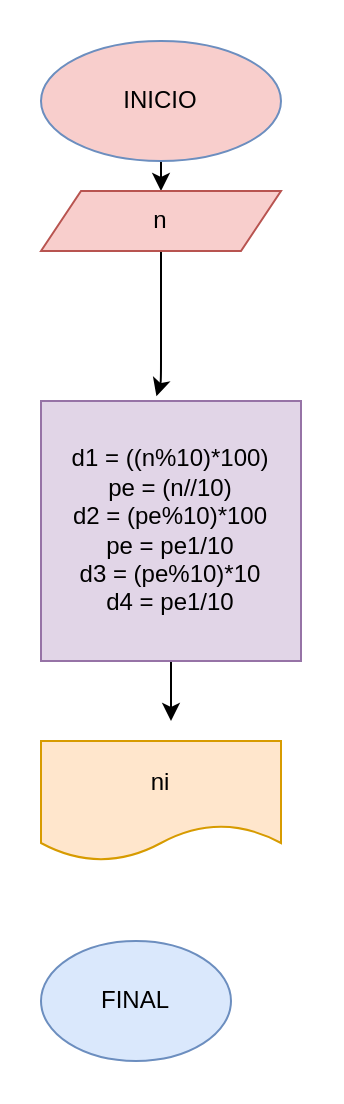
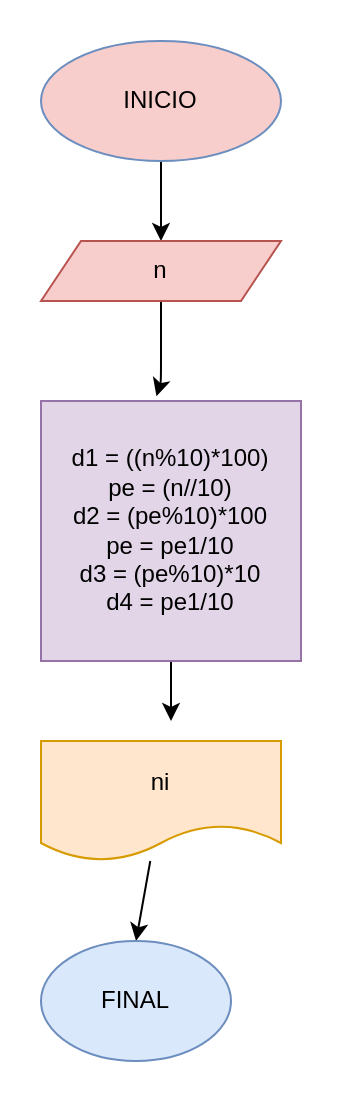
(161, 221) -> (161, 271)
none -> (144, 895)
